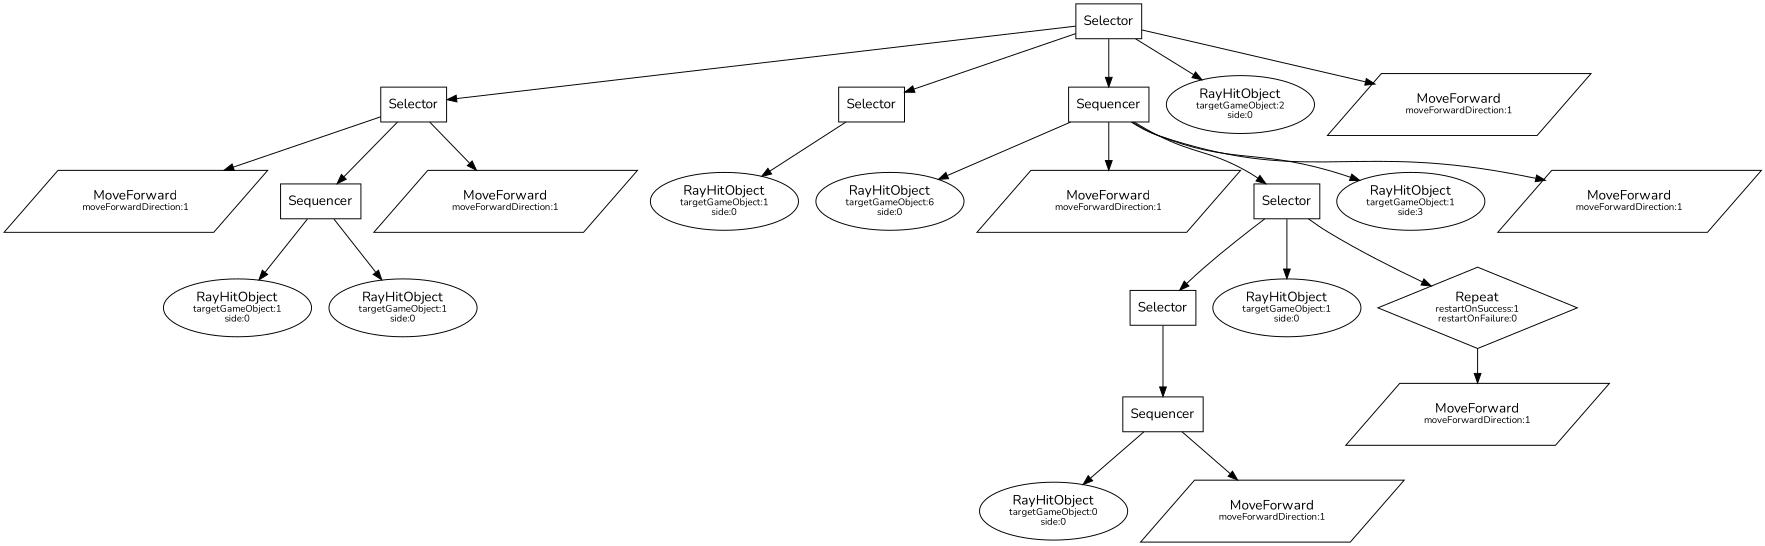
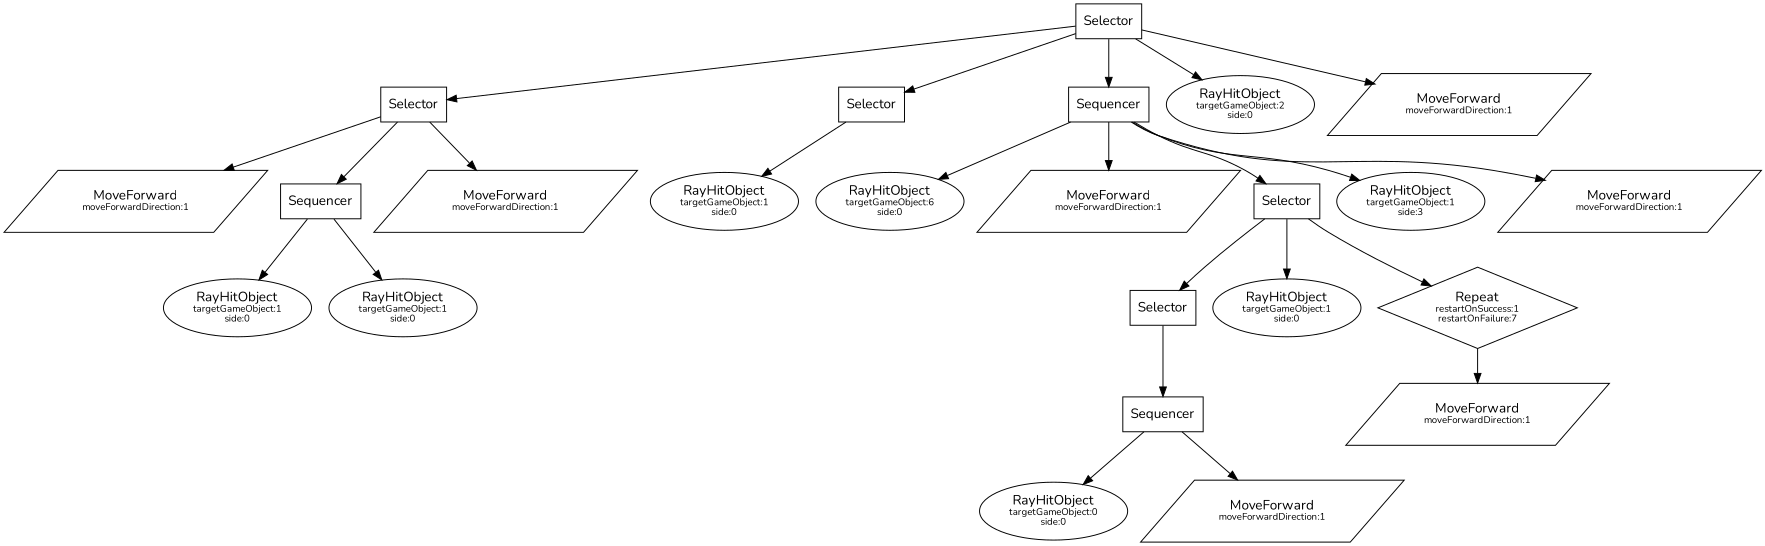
(1478, 318) -> (1478, 318)
